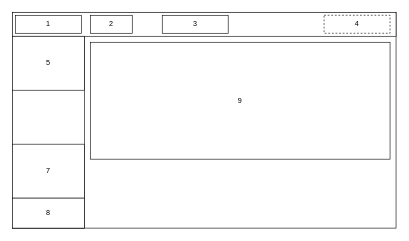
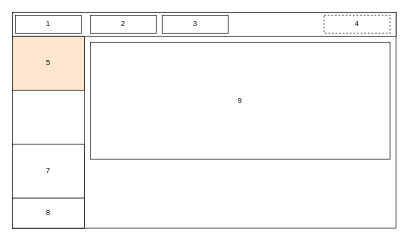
(111, 24) -> (123, 24)
(48, 63) -> (48, 63)
